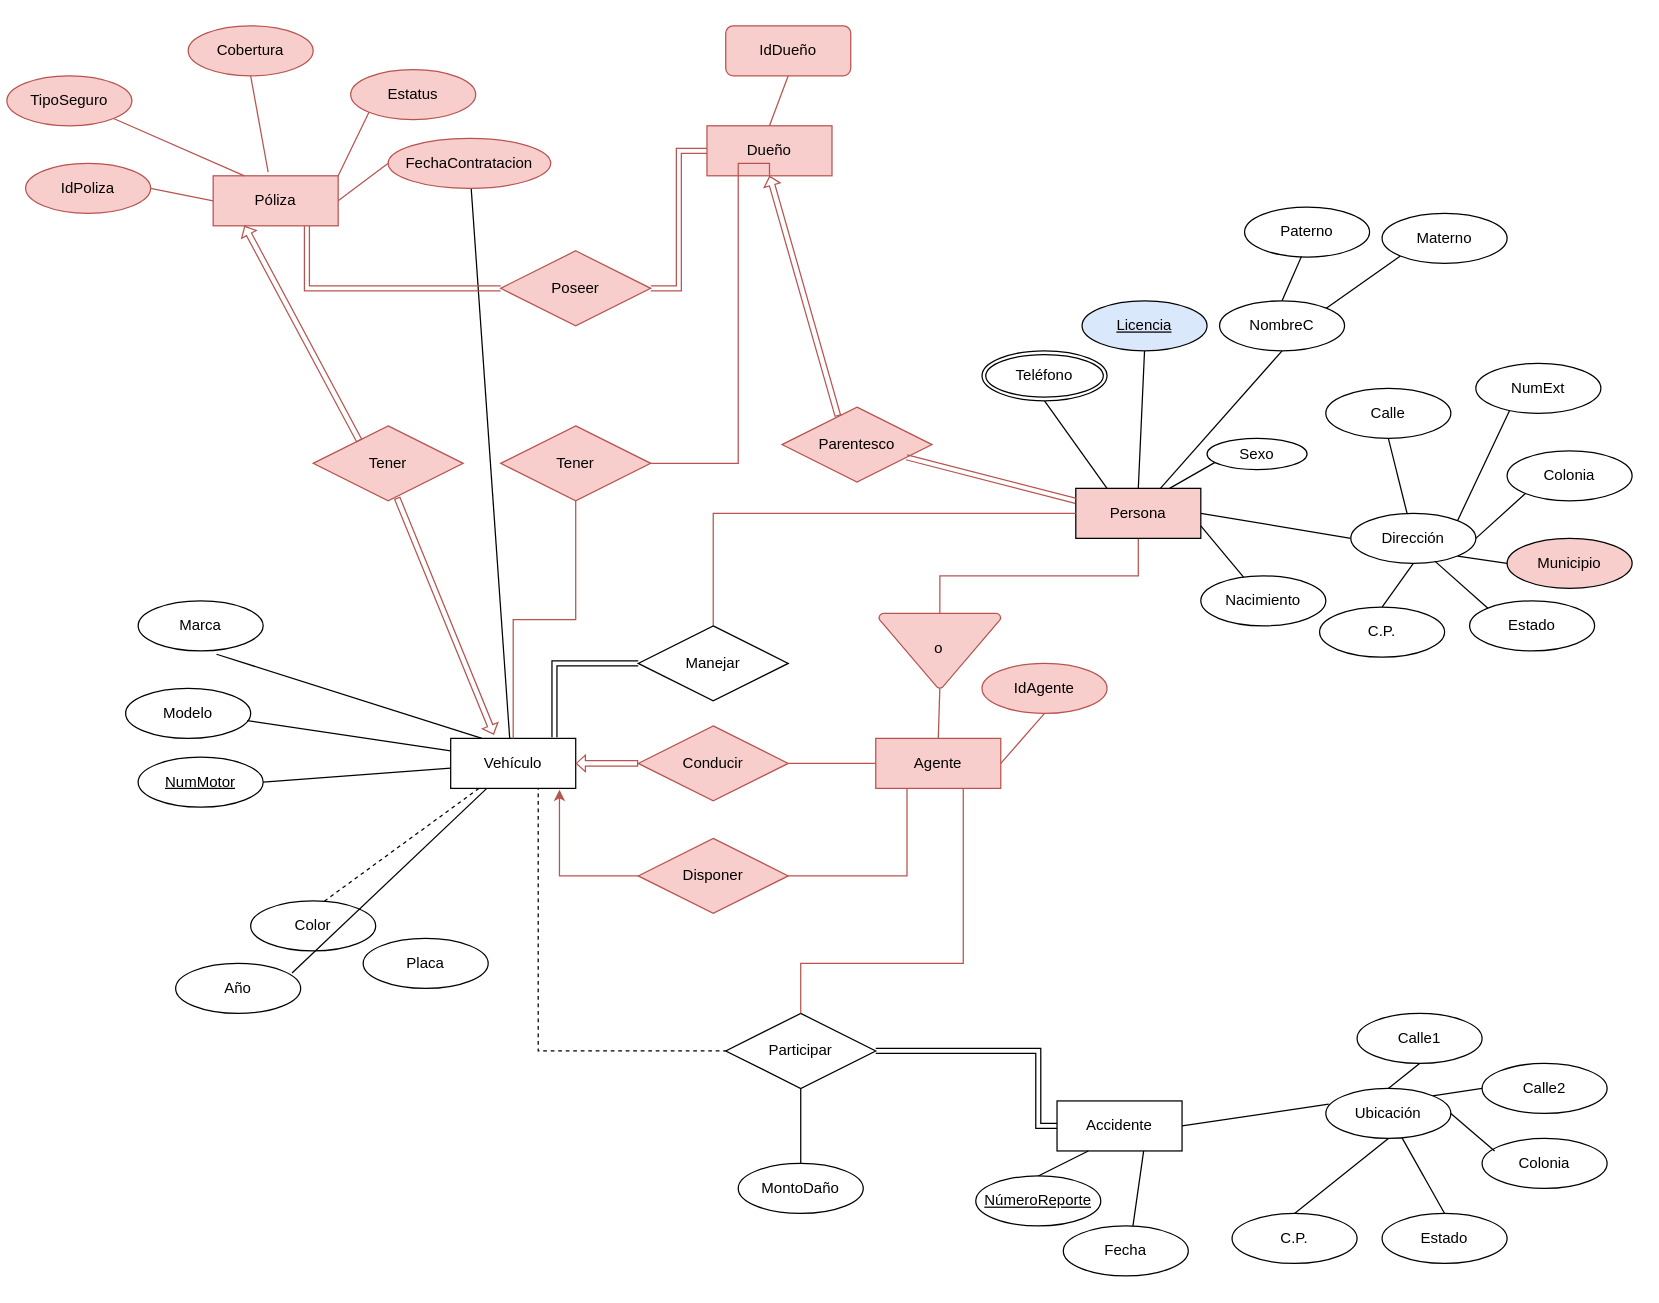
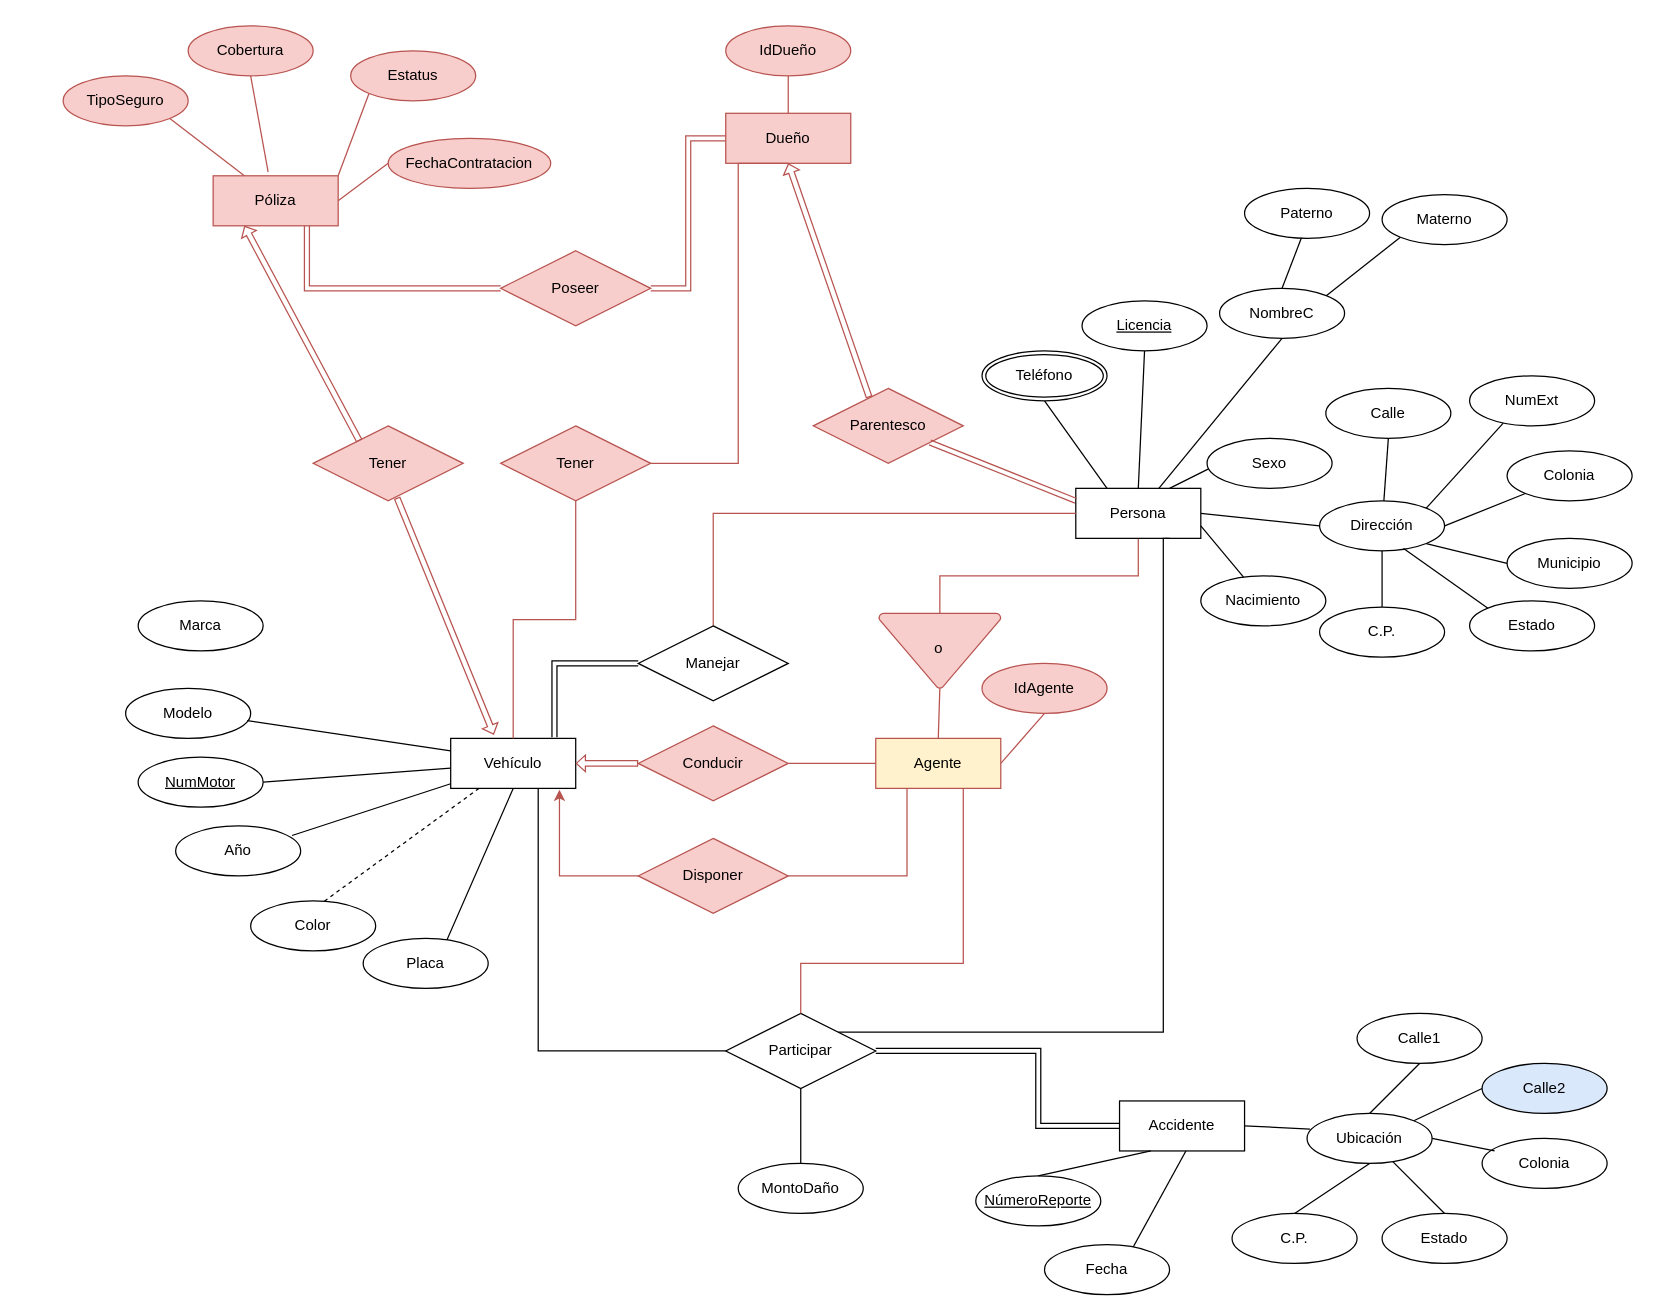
(788, 51) -> (788, 51)
(413, 94) -> (413, 76)
(69, 101) -> (126, 101)
(769, 151) -> (788, 138)
(88, 188) -> none
(181, 194) -> none
(1307, 232) -> (1307, 213)
(1444, 238) -> (1444, 219)
(1144, 326) -> (1144, 326)
(1282, 326) -> (1282, 313)
(1538, 388) -> (1532, 401)
(857, 444) -> (888, 426)
(1257, 454) -> (1269, 463)
(1138, 513) -> (1138, 513)
(494, 516) -> (479, 865)
(1413, 538) -> (1382, 526)
(1569, 563) -> (1569, 563)
(349, 696) -> none
(938, 763) -> (938, 763)
none -> (1163, 947)
(238, 988) -> (238, 851)
(538, 1011) -> (538, 1011)
(1544, 1088) -> (1544, 1088)
(1388, 1113) -> (1369, 1138)
(1119, 1126) -> (1182, 1126)
(1126, 1251) -> (1107, 1269)
